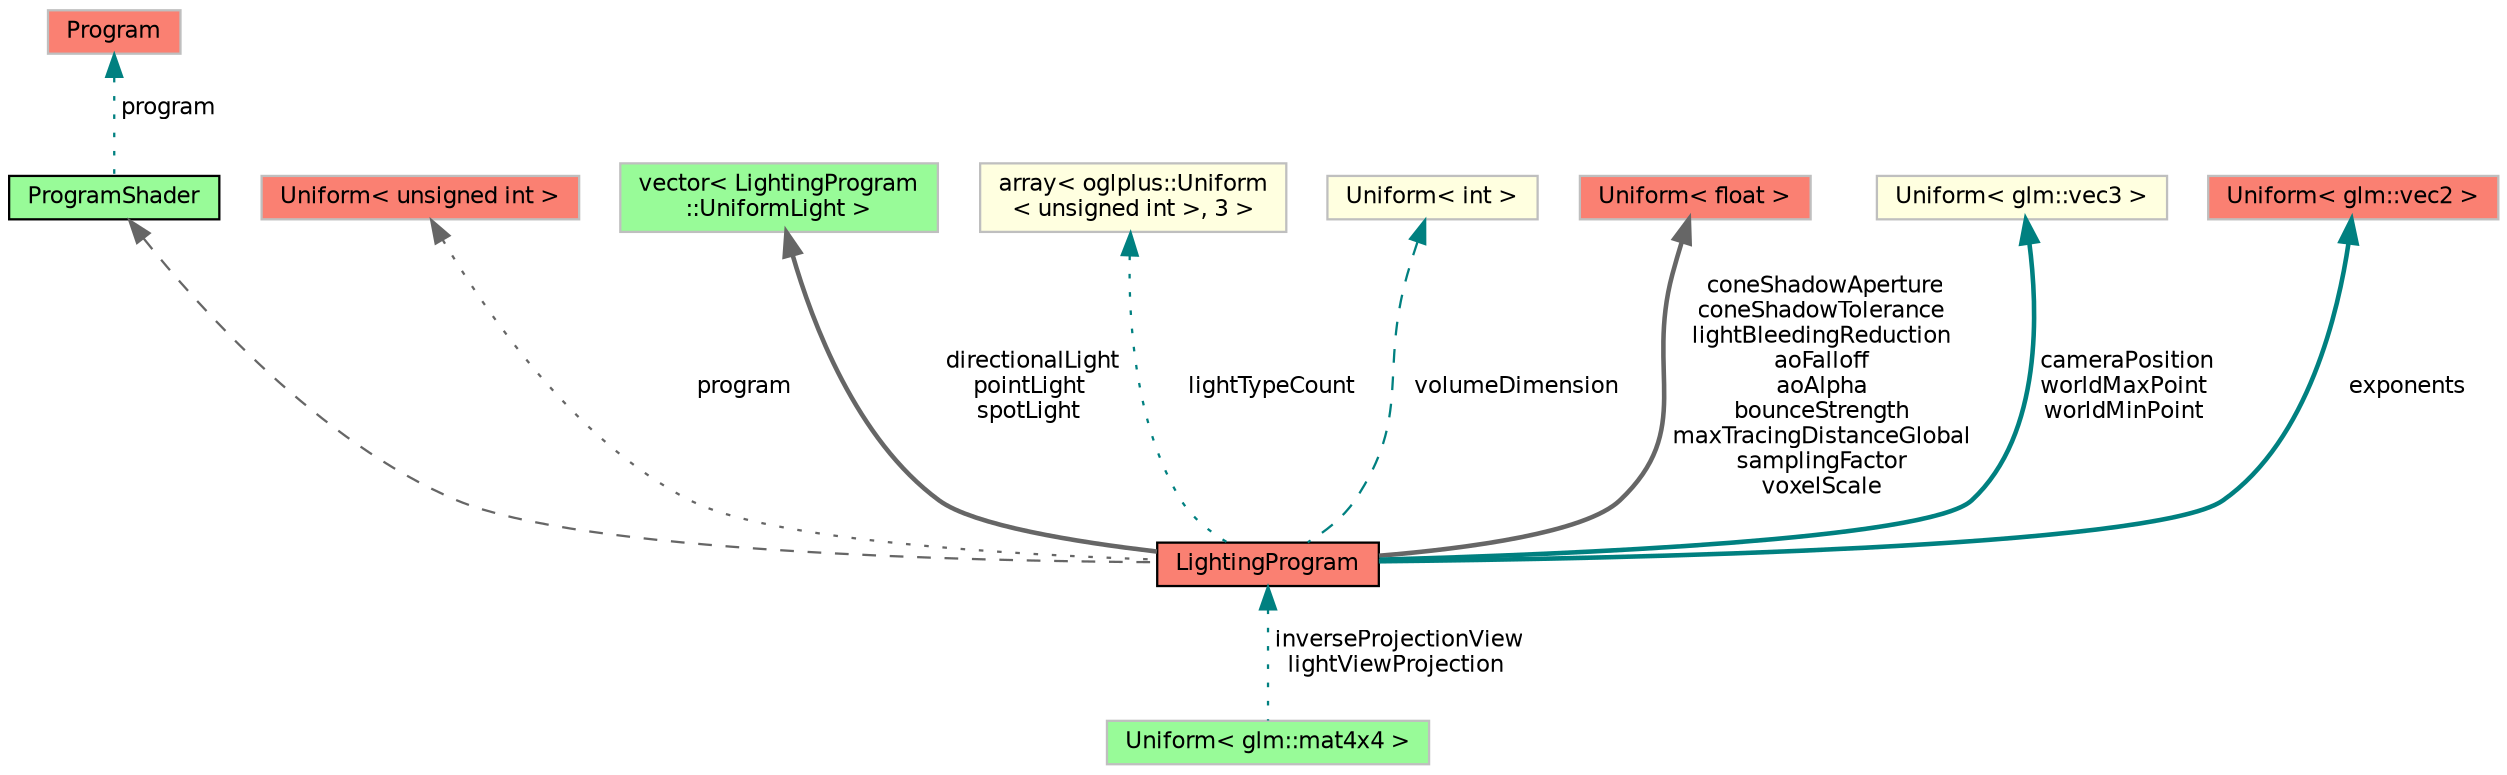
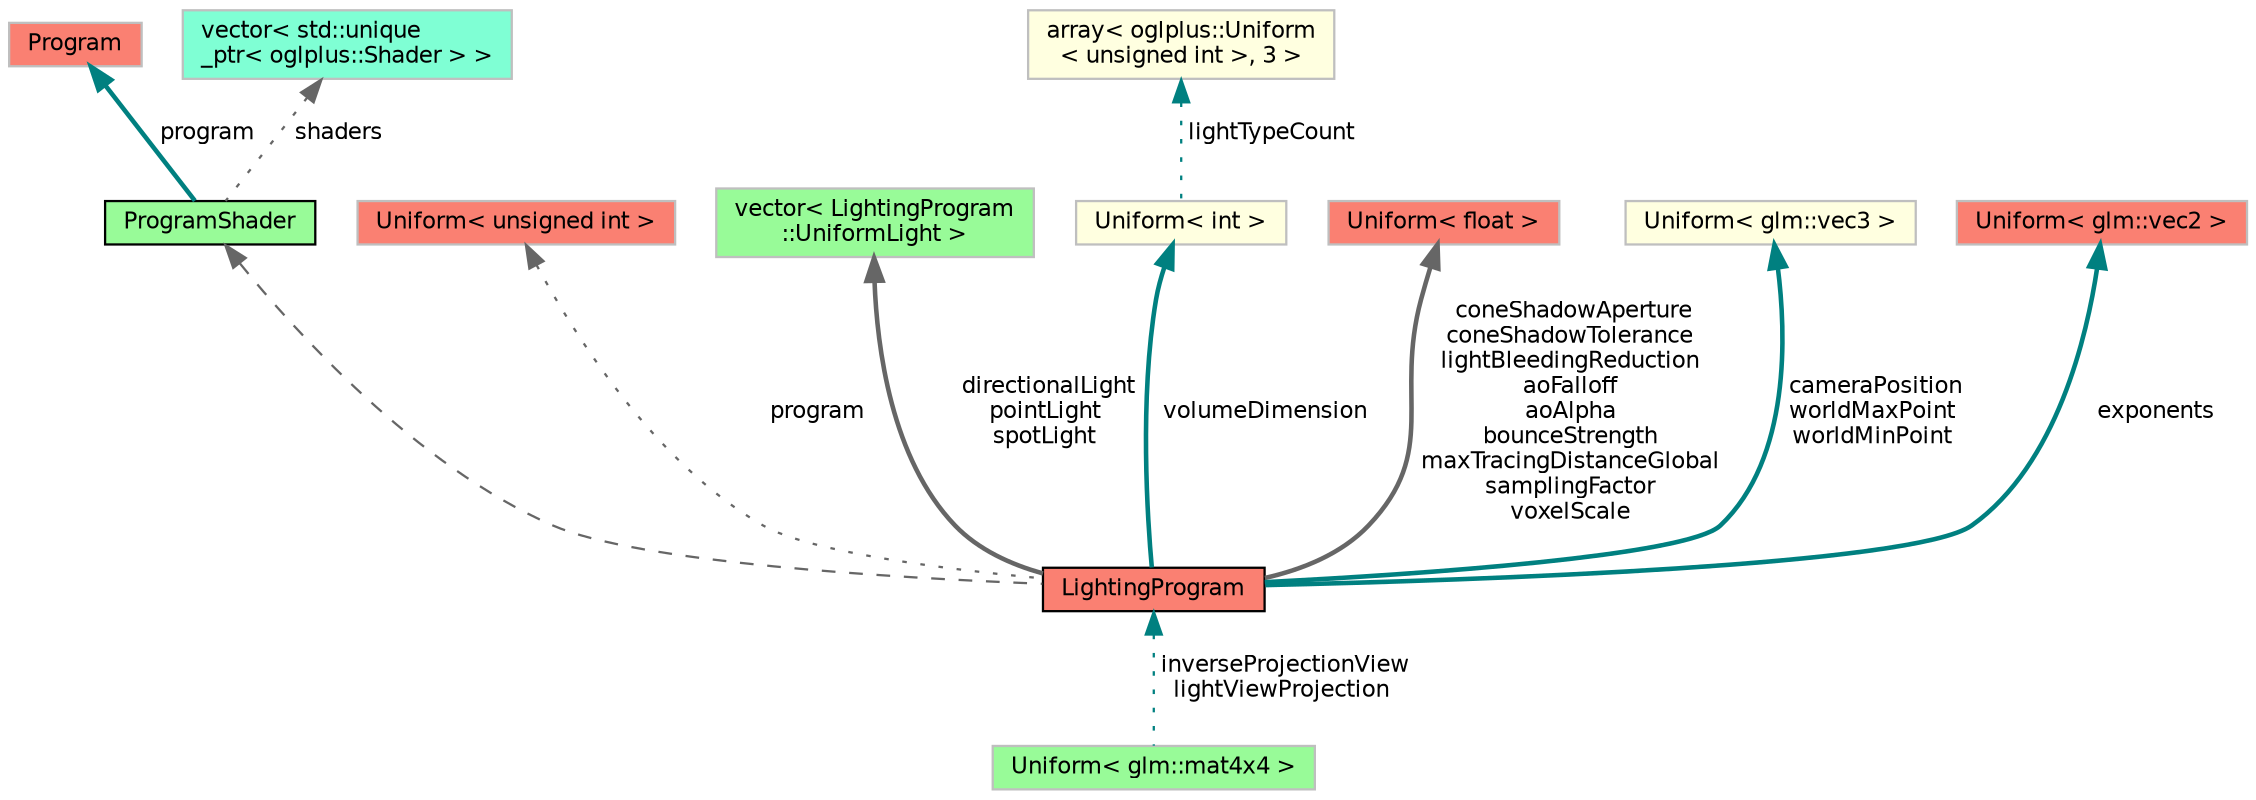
none -> (347, 45)
(114, 127) -> (150, 143)
(1391, 405) -> (1146, 416)
(1146, 412) -> (1181, 152)
